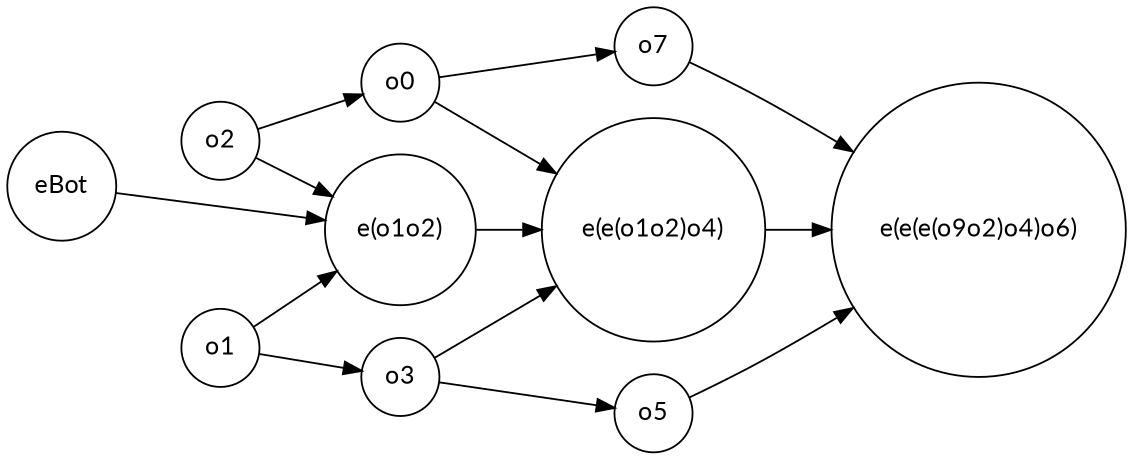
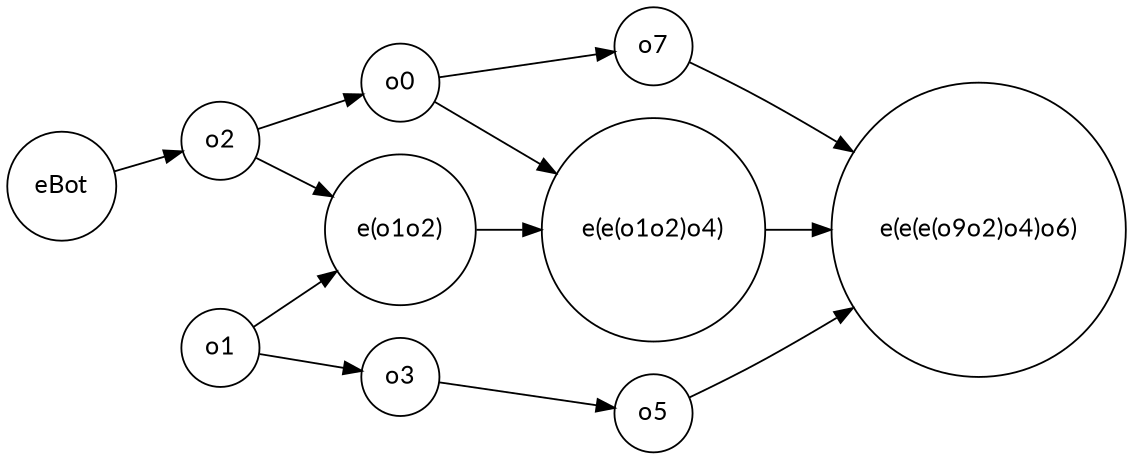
(211, 205) -> (140, 164)
(488, 327) -> none
